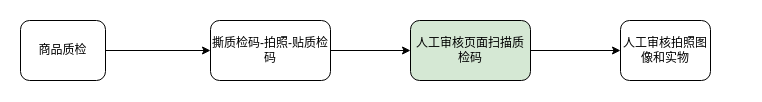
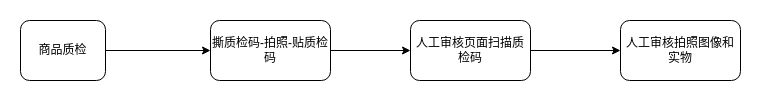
(471, 51) -> (471, 51)
(666, 51) -> (681, 51)
